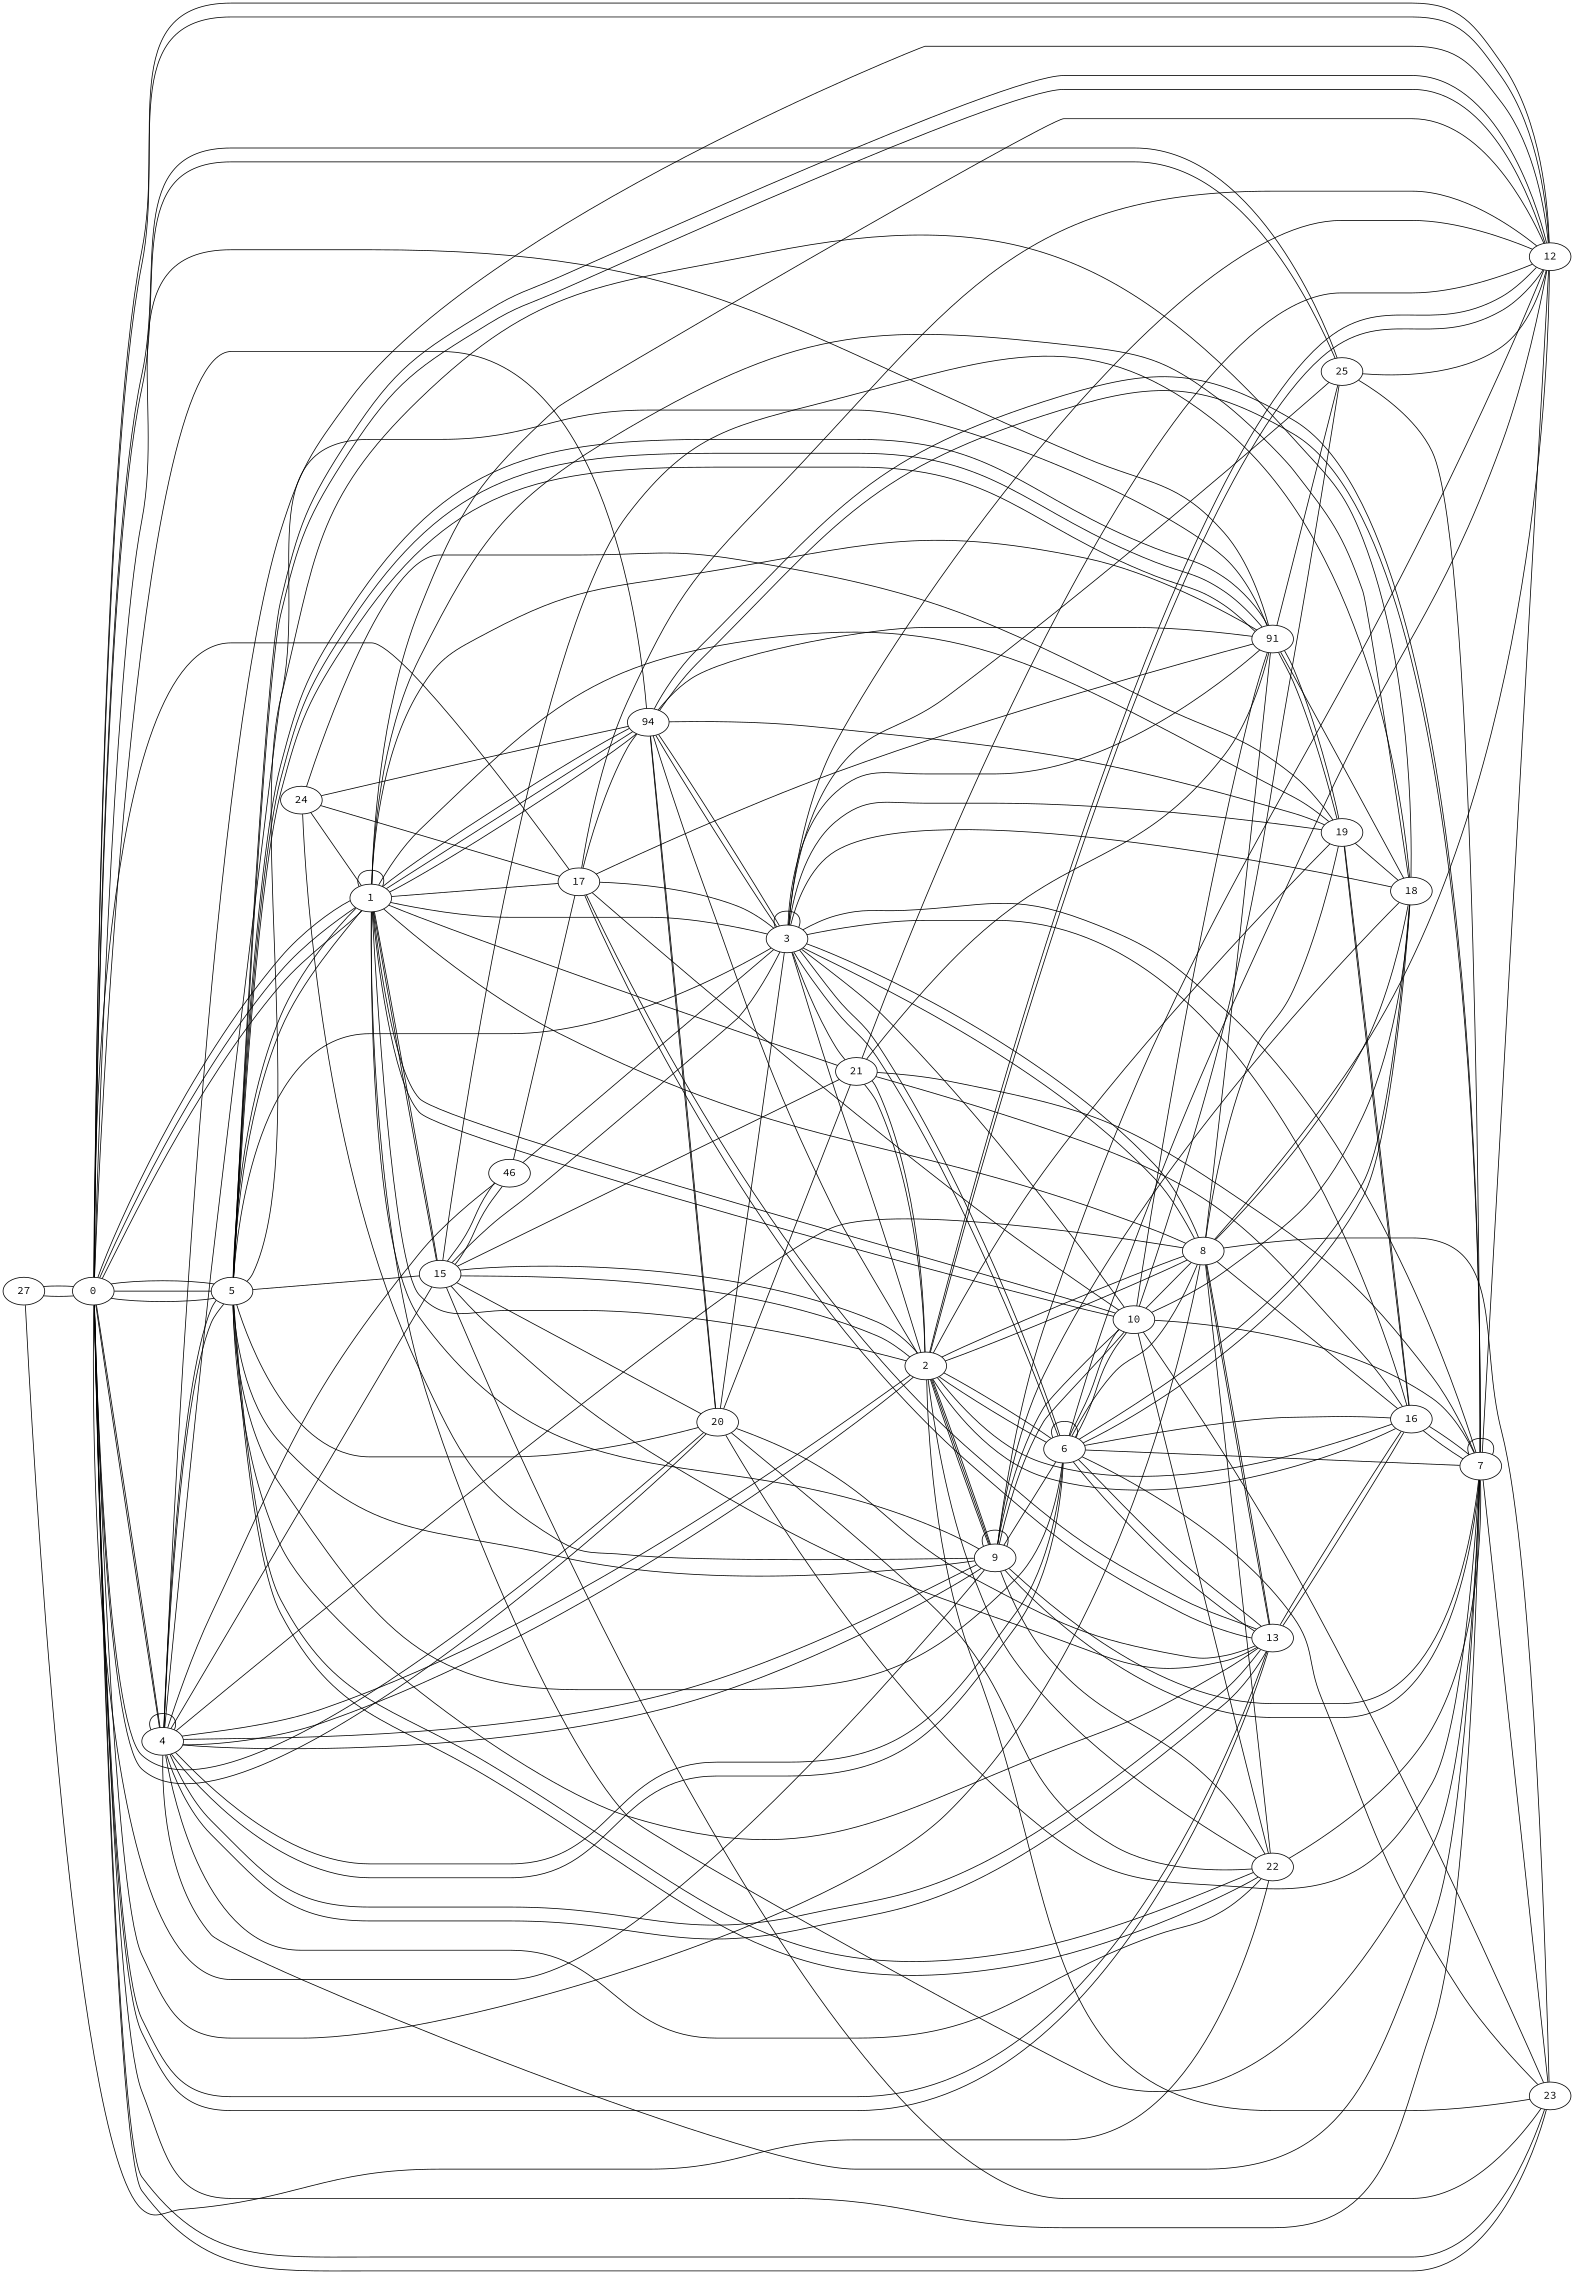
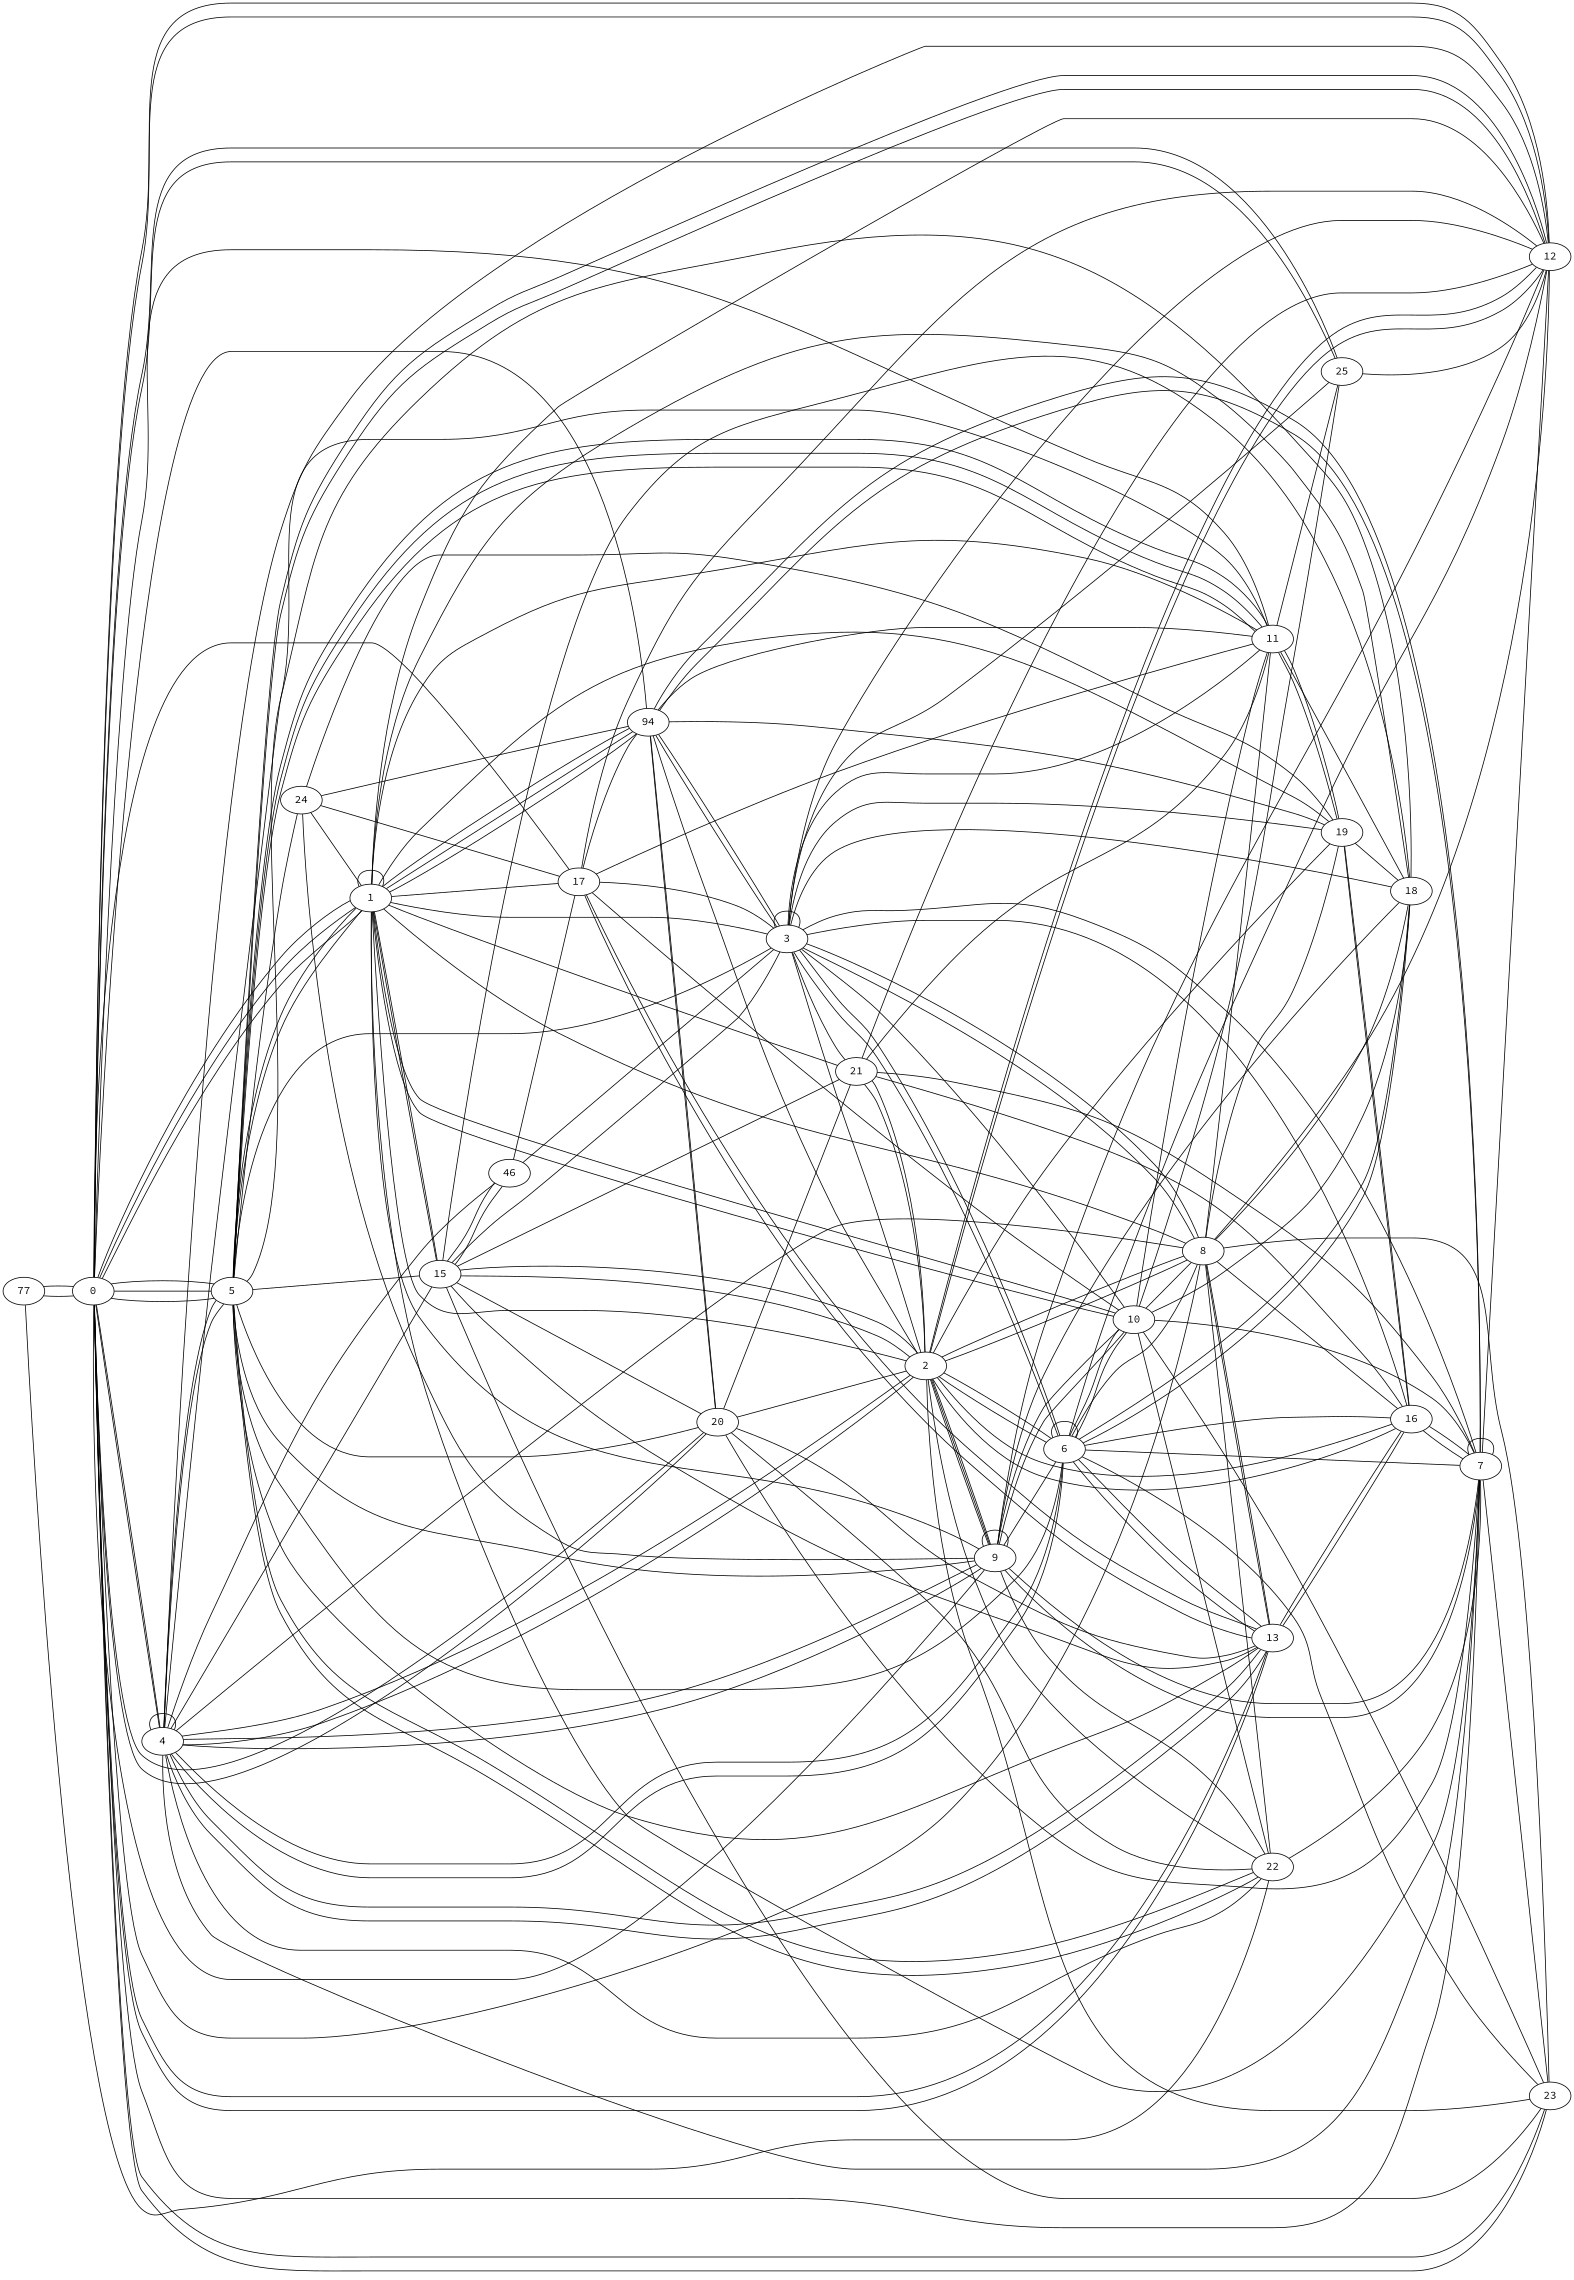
(1273, 639) -> (1273, 639)
(1471, 899) -> none
none -> (259, 1045)
(752, 1180) -> (822, 1394)
(24, 1291) -> (24, 1291)
